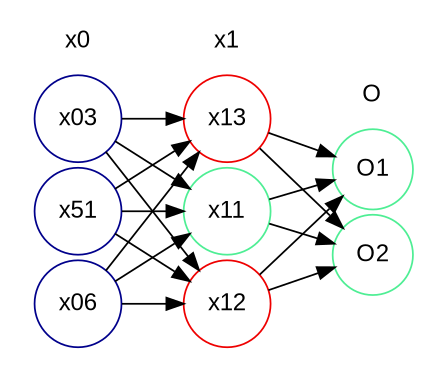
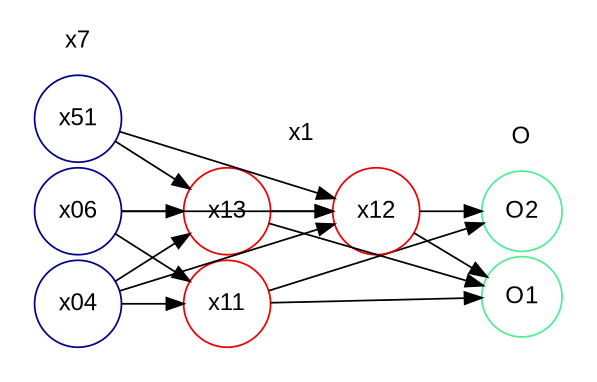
(78, 41) -> (78, 41)
(78, 119) -> (78, 304)
(295, 182) -> (293, 211)
(144, 211) -> none
(227, 211) -> (227, 304)
